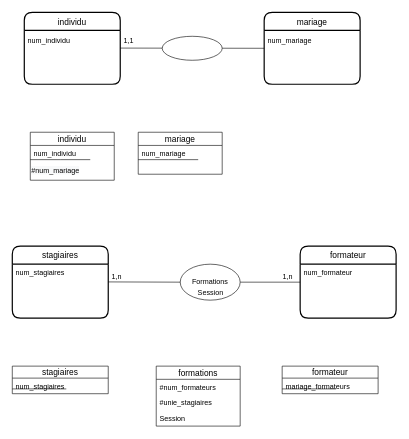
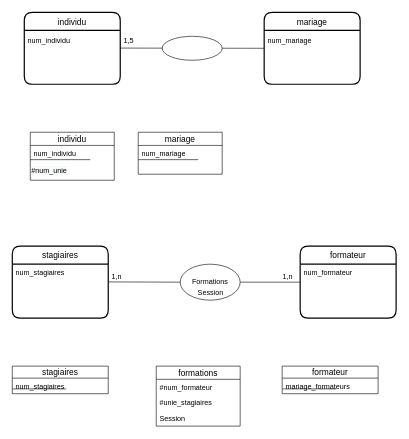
(129, 41) -> (129, 41)
(55, 171) -> (49, 171)
(190, 388) -> (188, 388)
